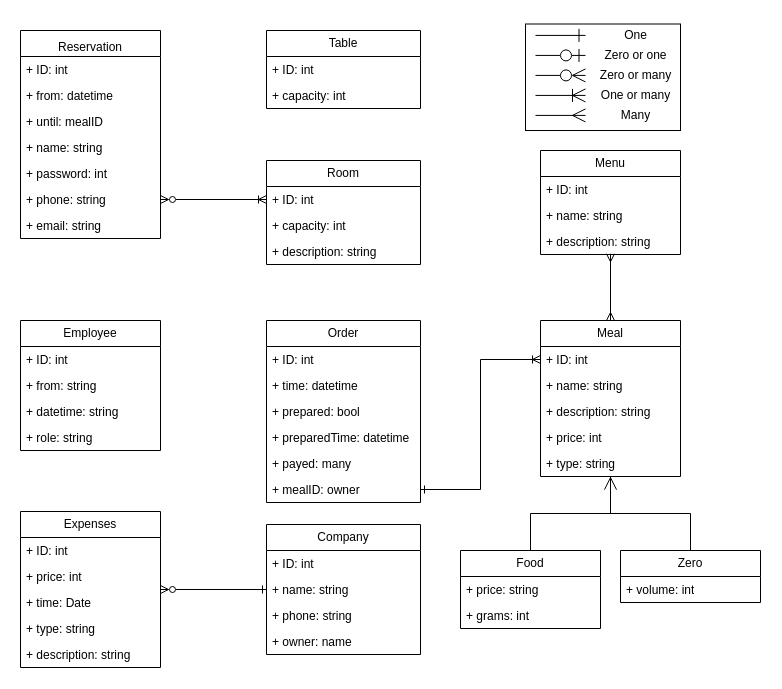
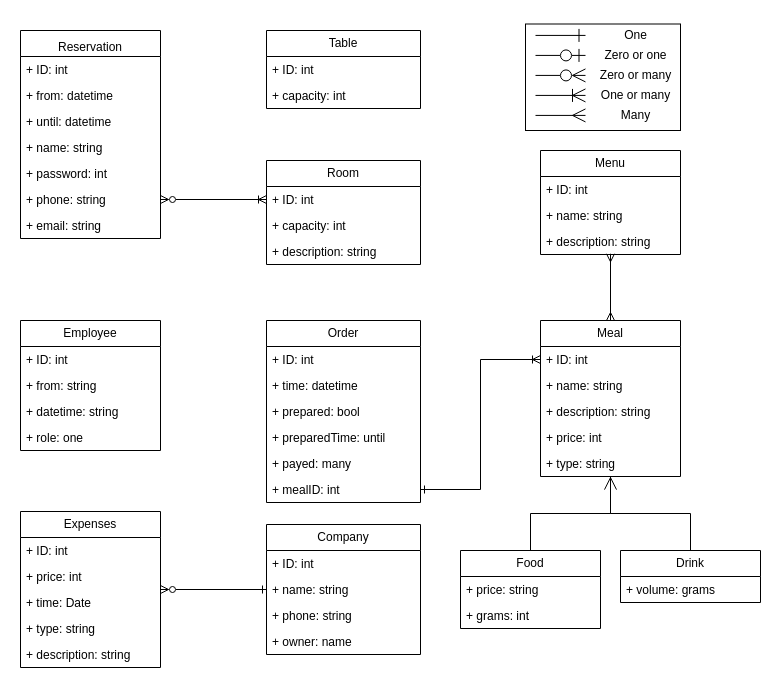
(68, 123) -> (74, 123)
(66, 439) -> (57, 439)
(345, 446) -> (334, 439)
(317, 491) -> (308, 491)
(691, 564) -> (691, 564)
(662, 591) -> (671, 591)
